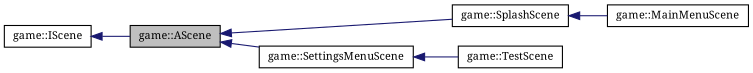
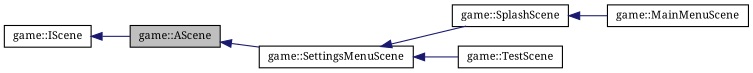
(342, 26) -> (429, 35)
